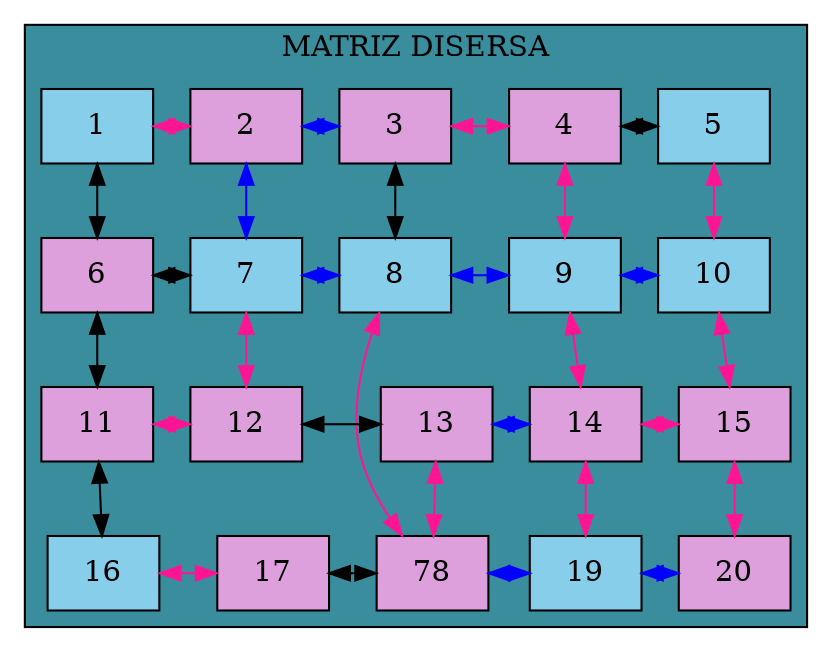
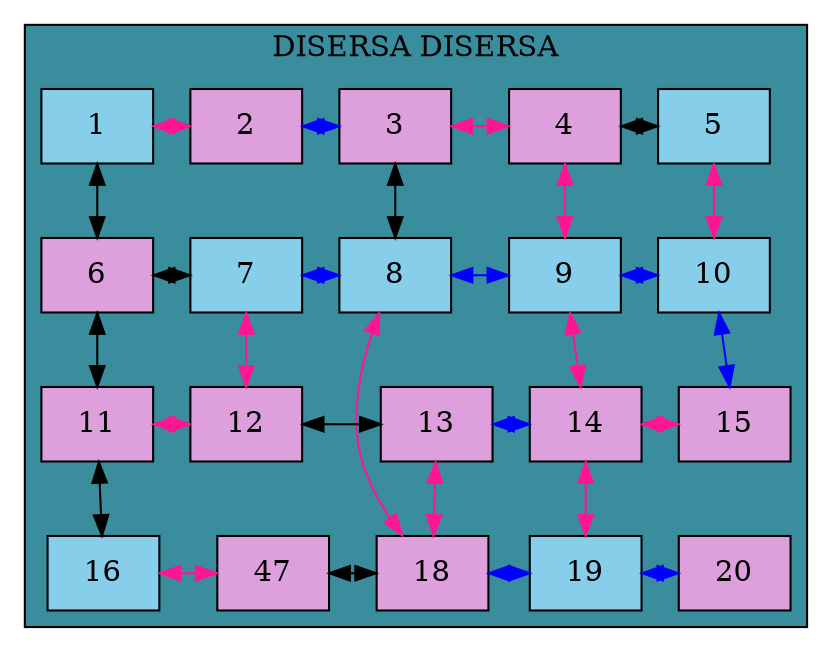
(416, 49) -> (416, 49)
(246, 201) -> none
(724, 350) -> (724, 350)
(735, 499) -> none
(273, 573) -> (273, 573)
(433, 573) -> (433, 573)
